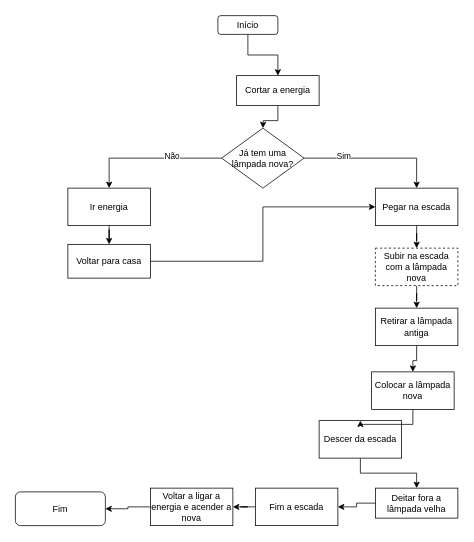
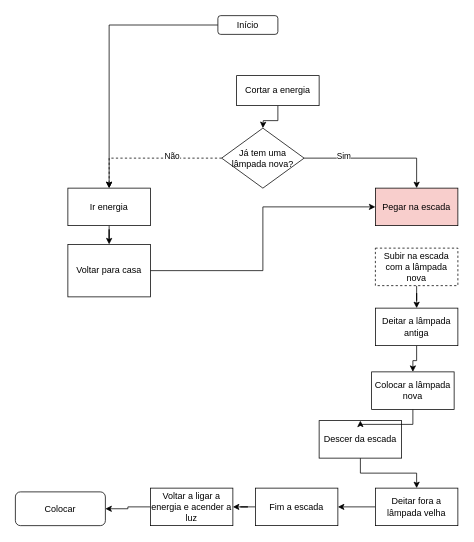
(248, 54) -> (109, 36)
(138, 158) -> (138, 158)
(417, 207) -> (417, 207)
(417, 239) -> none
(109, 261) -> (109, 270)
(417, 327) -> (417, 327)
(417, 503) -> (417, 507)
(192, 507) -> (192, 507)
(60, 509) -> (60, 509)
